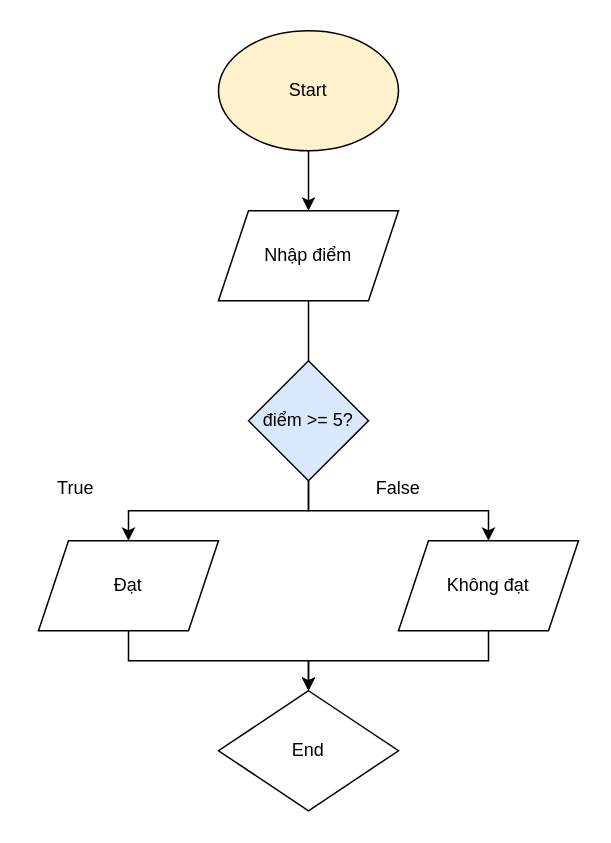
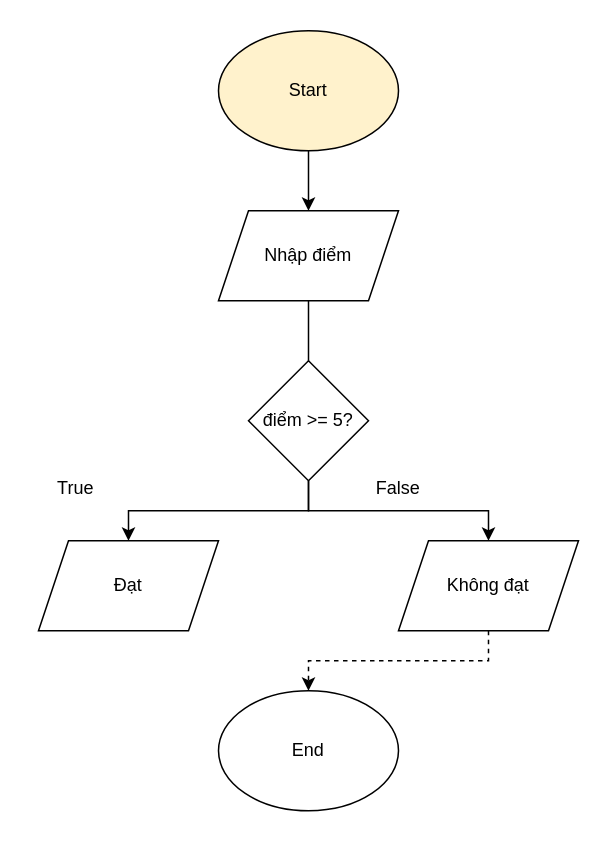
(308, 421) -> (308, 421)
(202, 661) -> none
(414, 661) -> (414, 661)
(308, 751) -> (308, 751)
